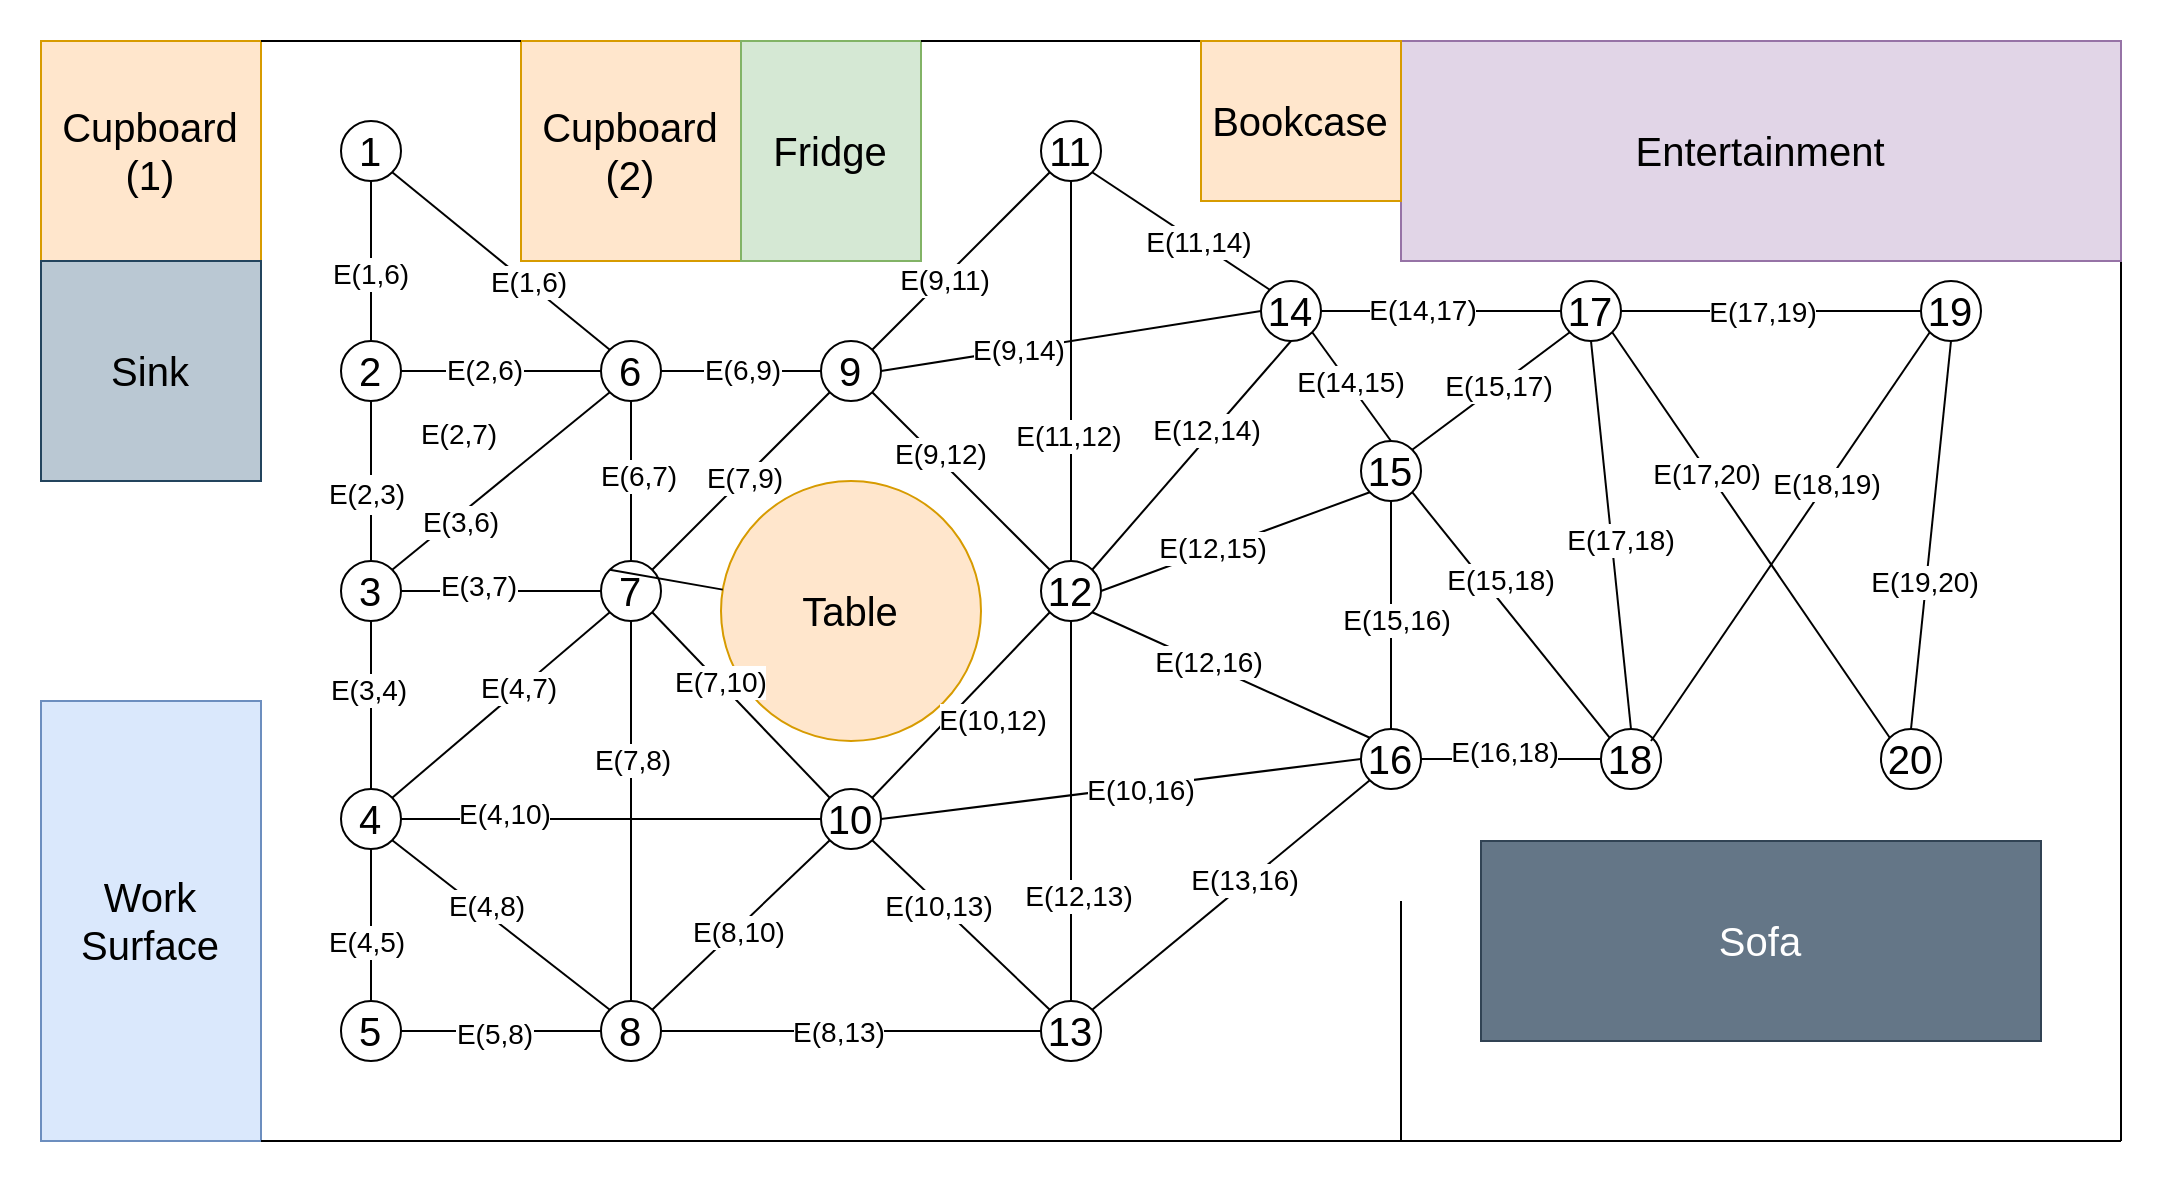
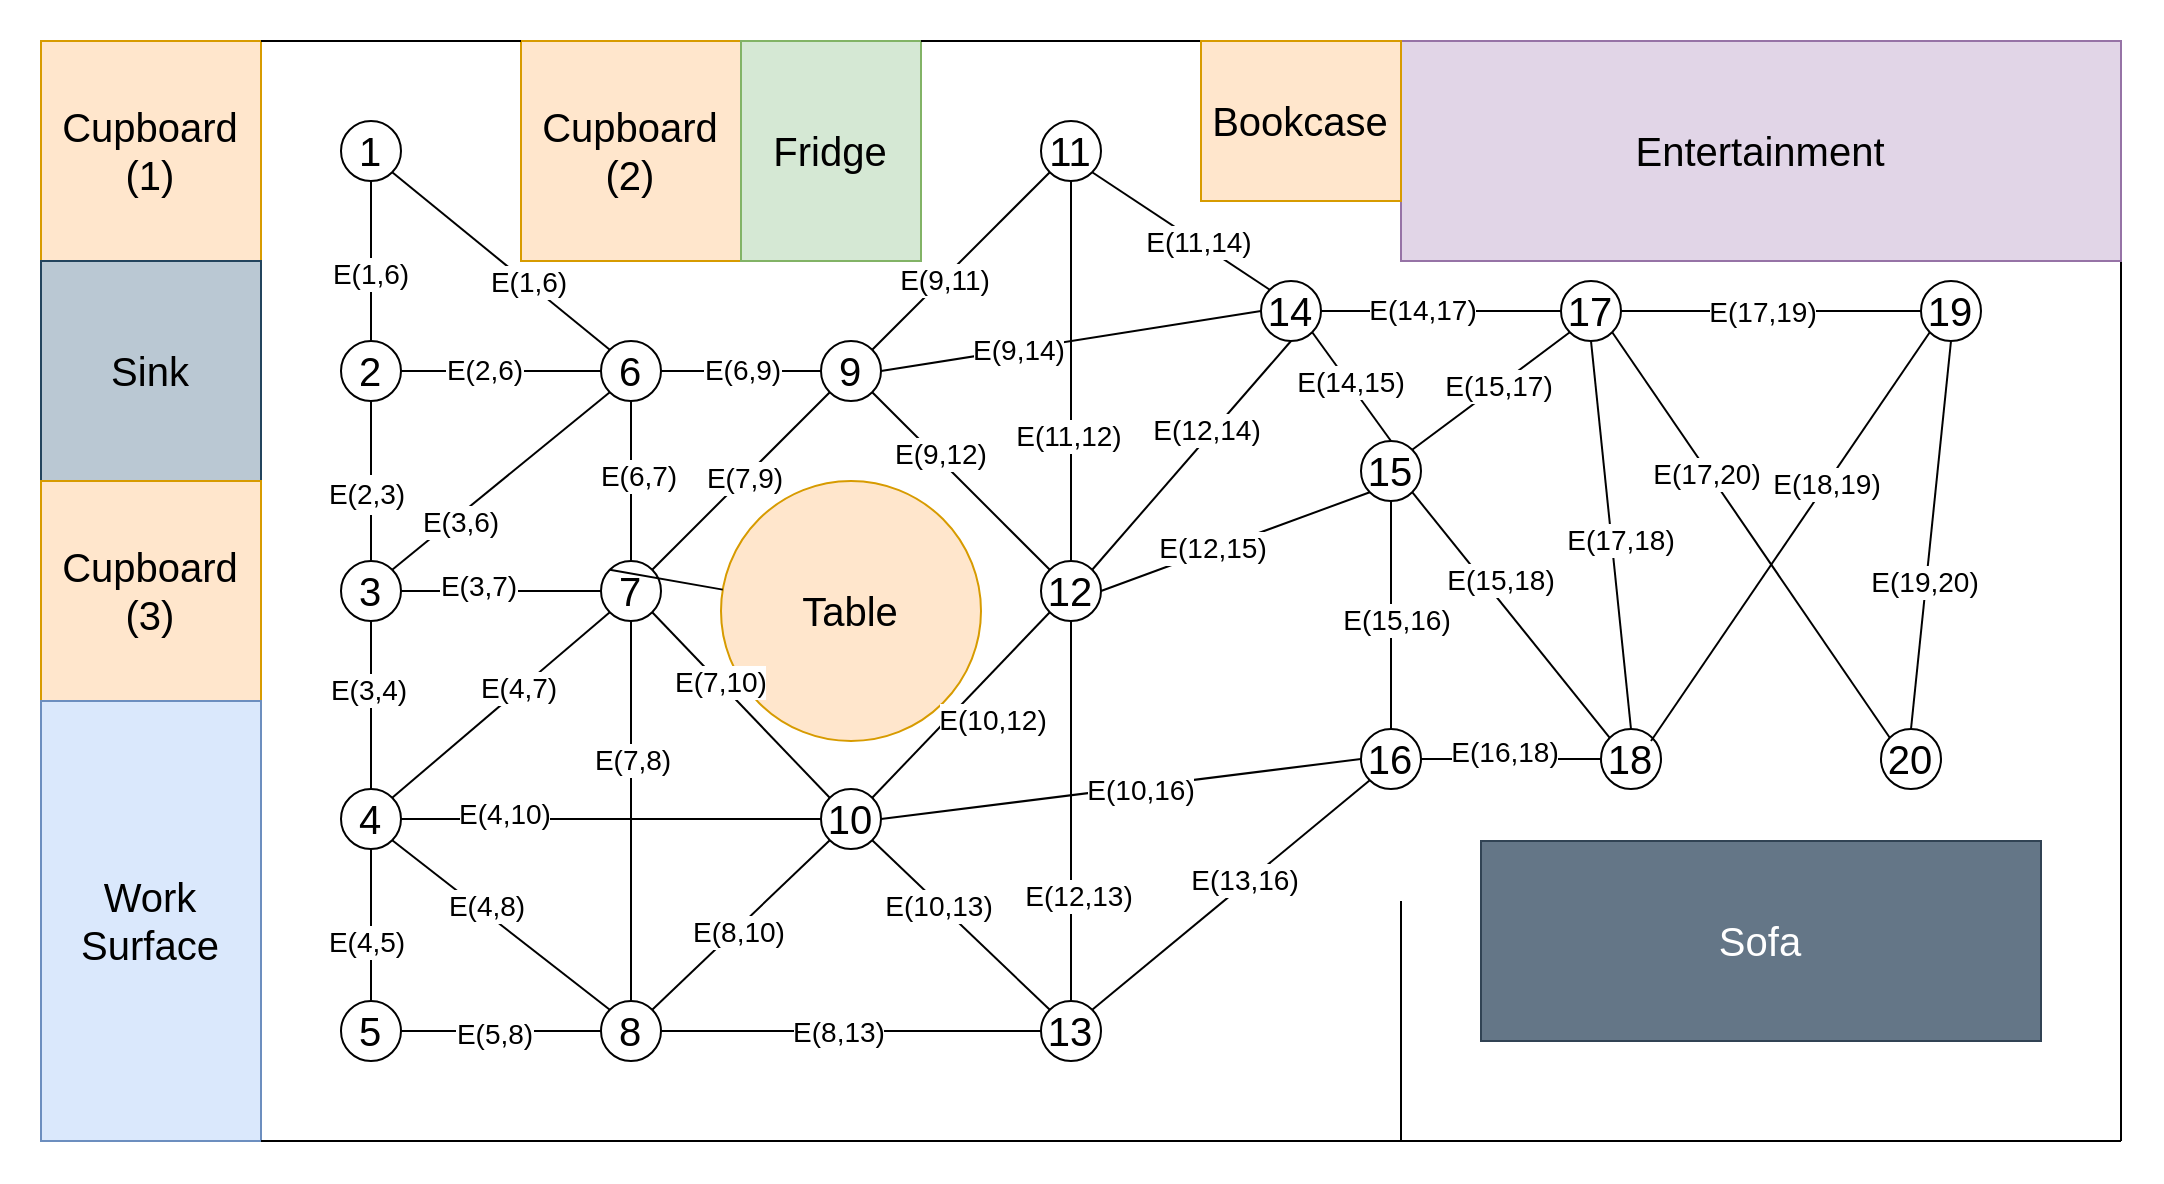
(459, 435) -> none
none -> (151, 591)
(1304, 708) -> none
